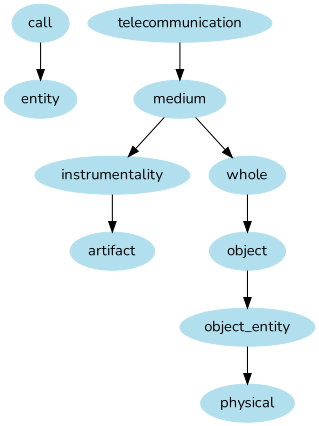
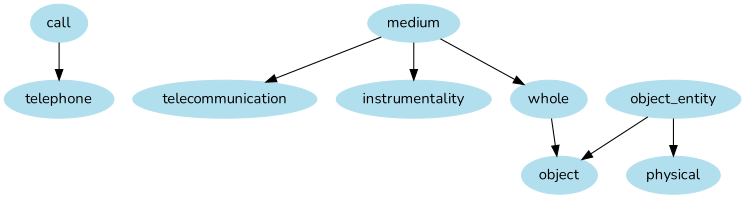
(180, 56) -> (329, 58)
(41, 99) -> (59, 99)
(112, 251) -> none
(247, 284) -> (619, 135)
